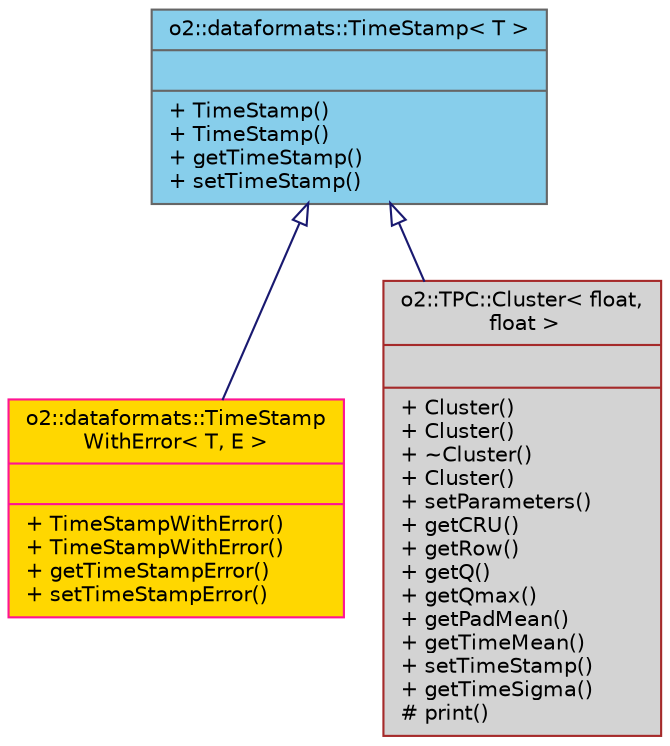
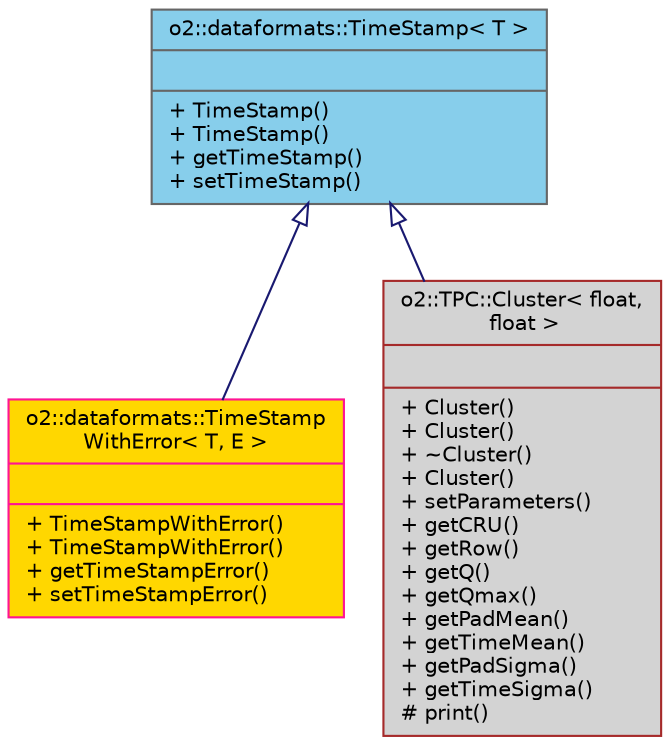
(498, 666) -> (489, 666)
